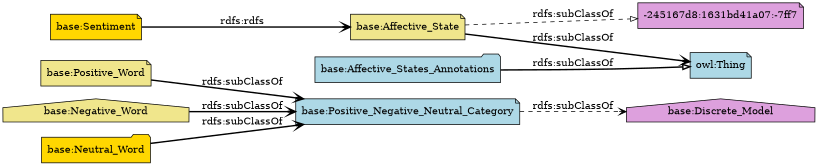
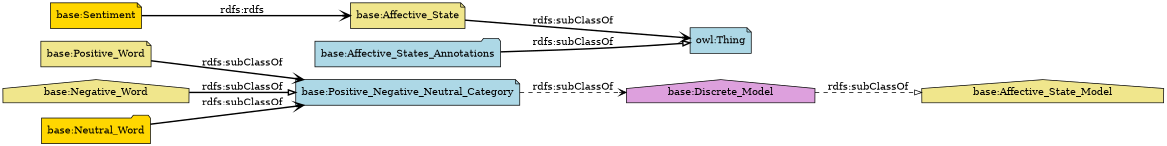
(721, 16) -> none
none -> (1043, 92)
(239, 112) -> (239, 92)
